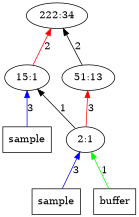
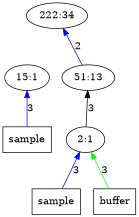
(40, 50) -> none
(74, 50) -> (74, 50)
(59, 111) -> none
(87, 112) -> (87, 112)
(105, 171) -> (105, 171)
